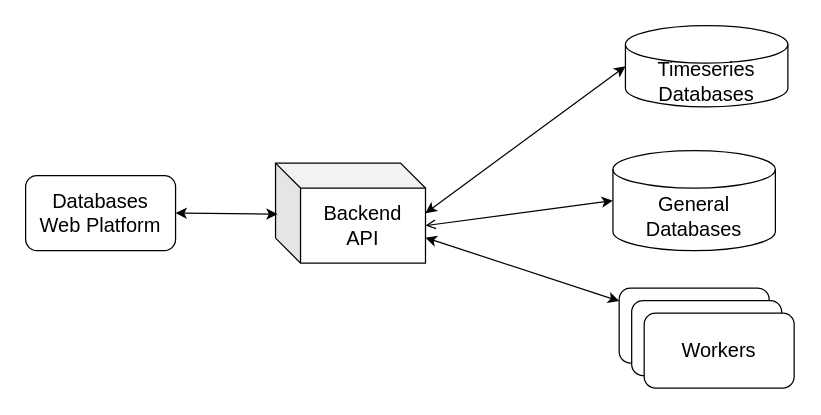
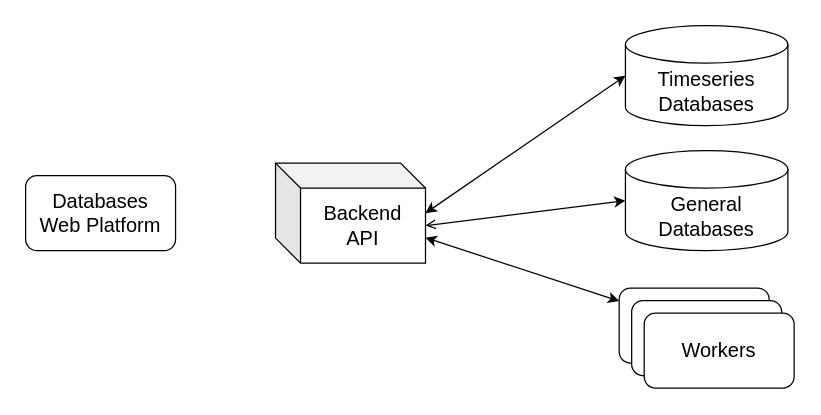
(707, 66) -> (707, 76)
(694, 201) -> (707, 201)
(227, 214) -> none
